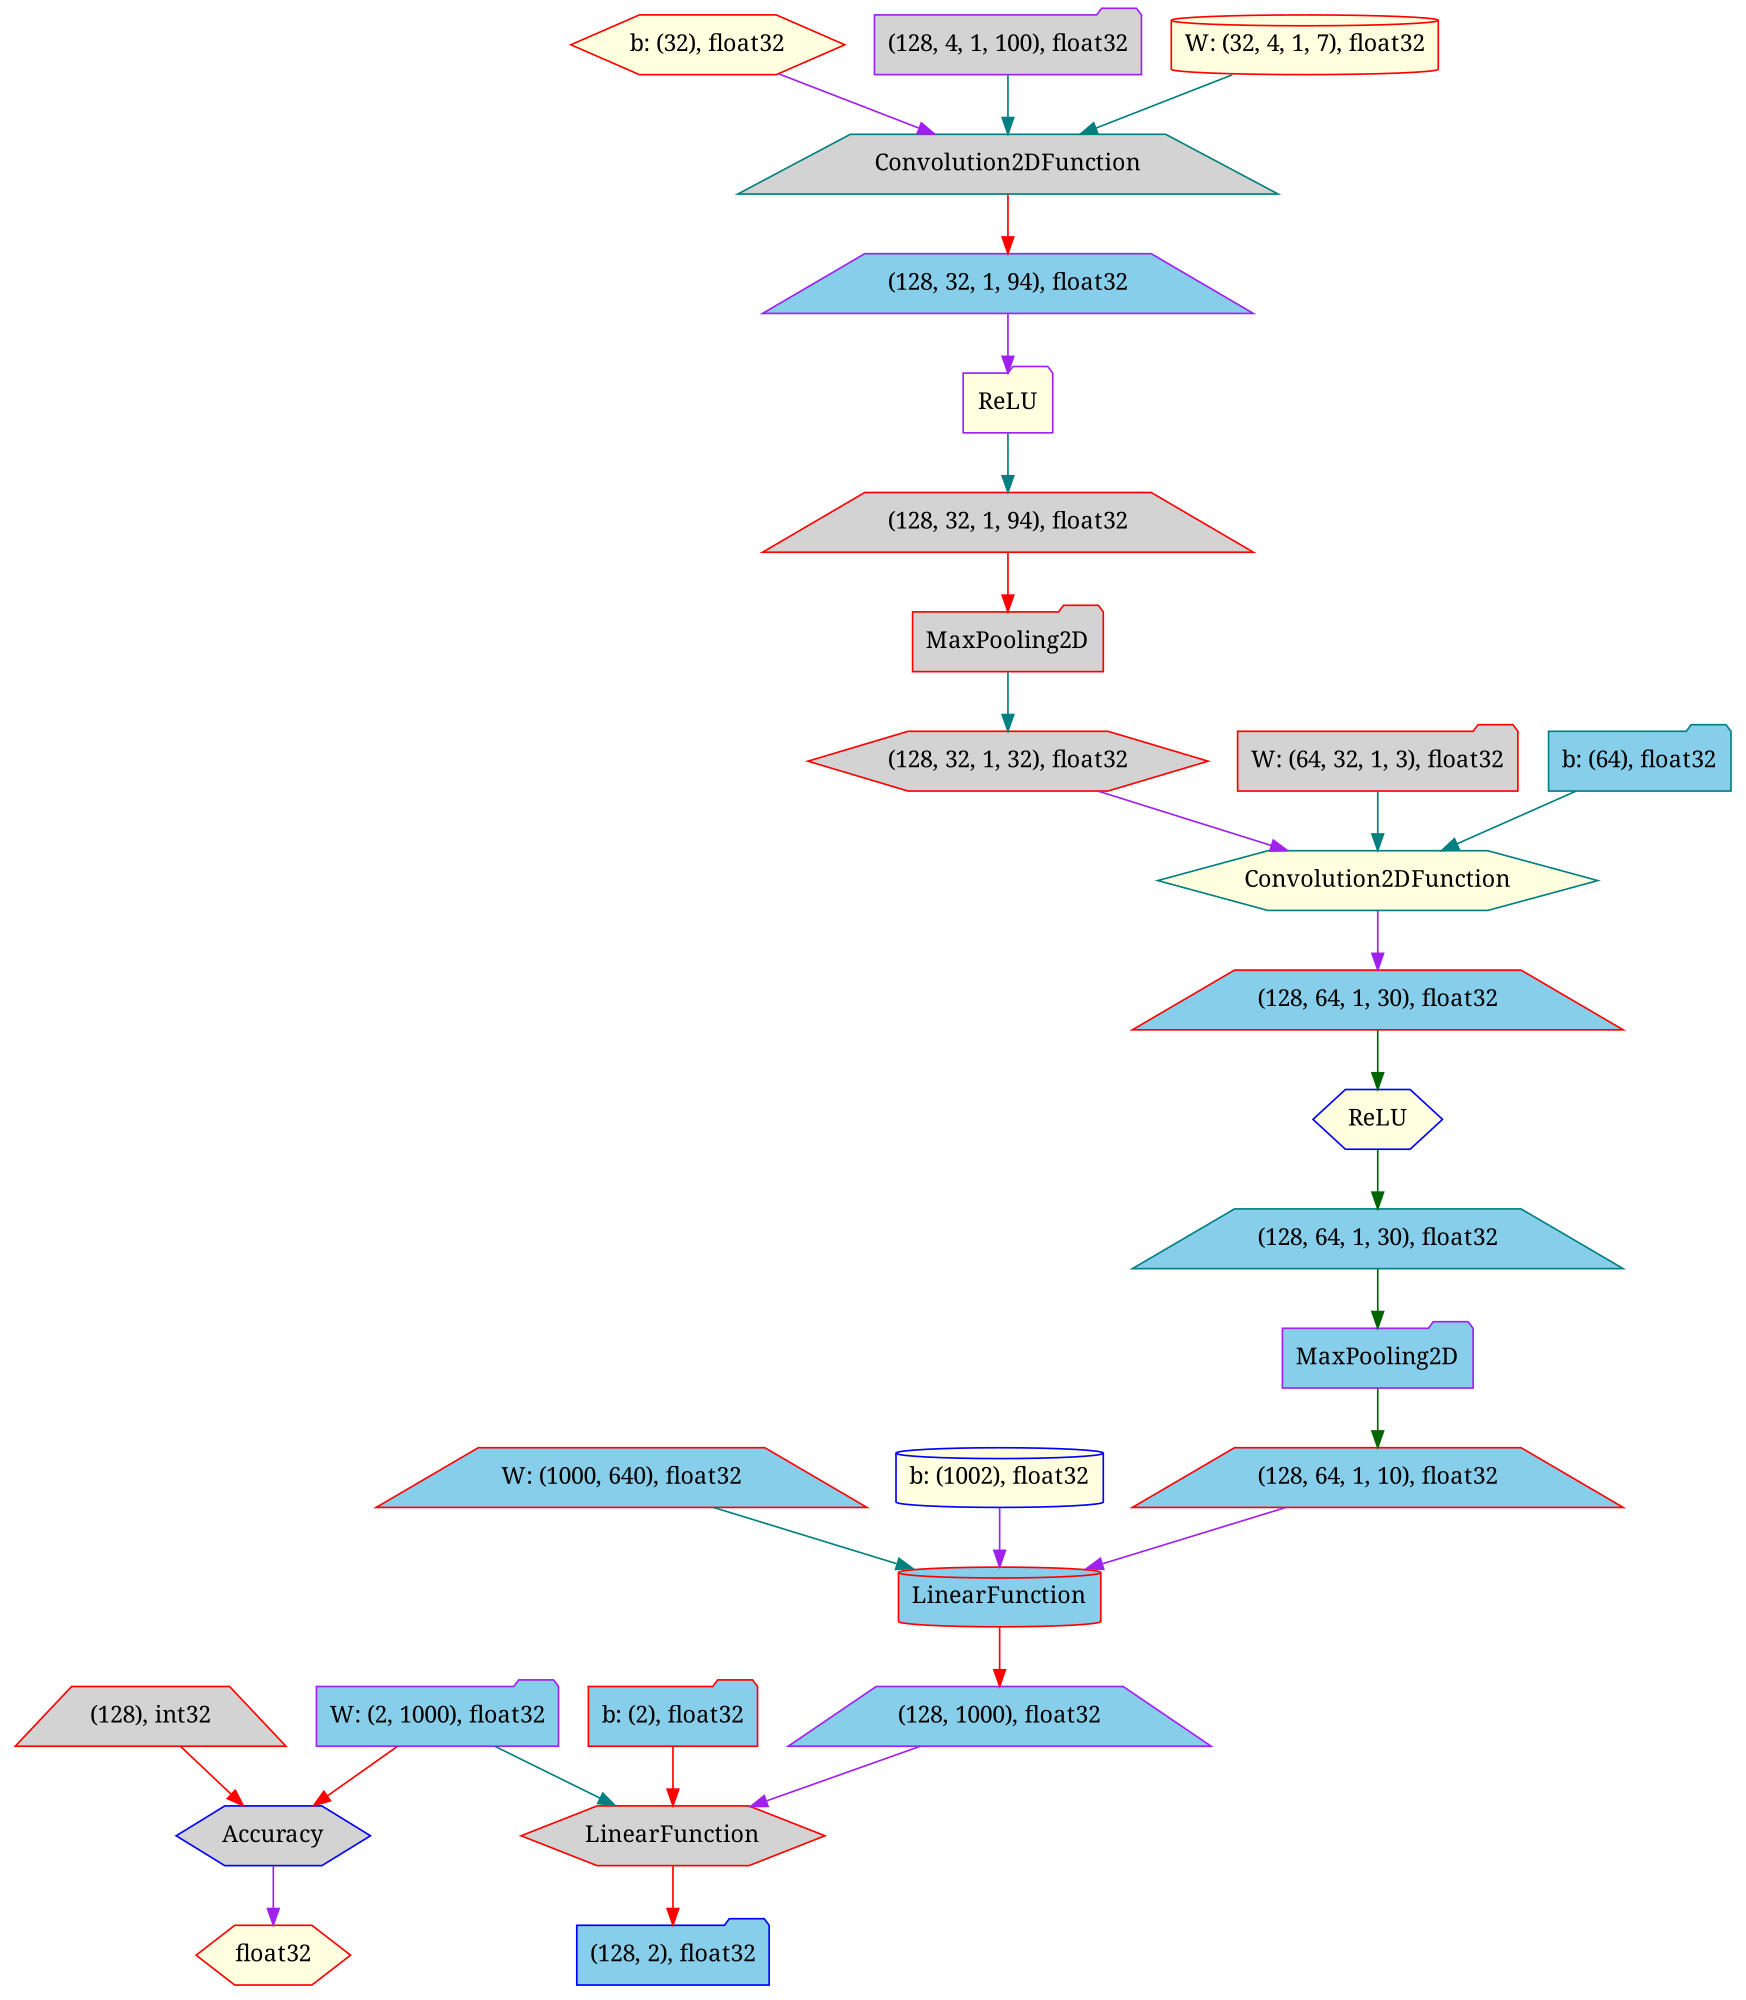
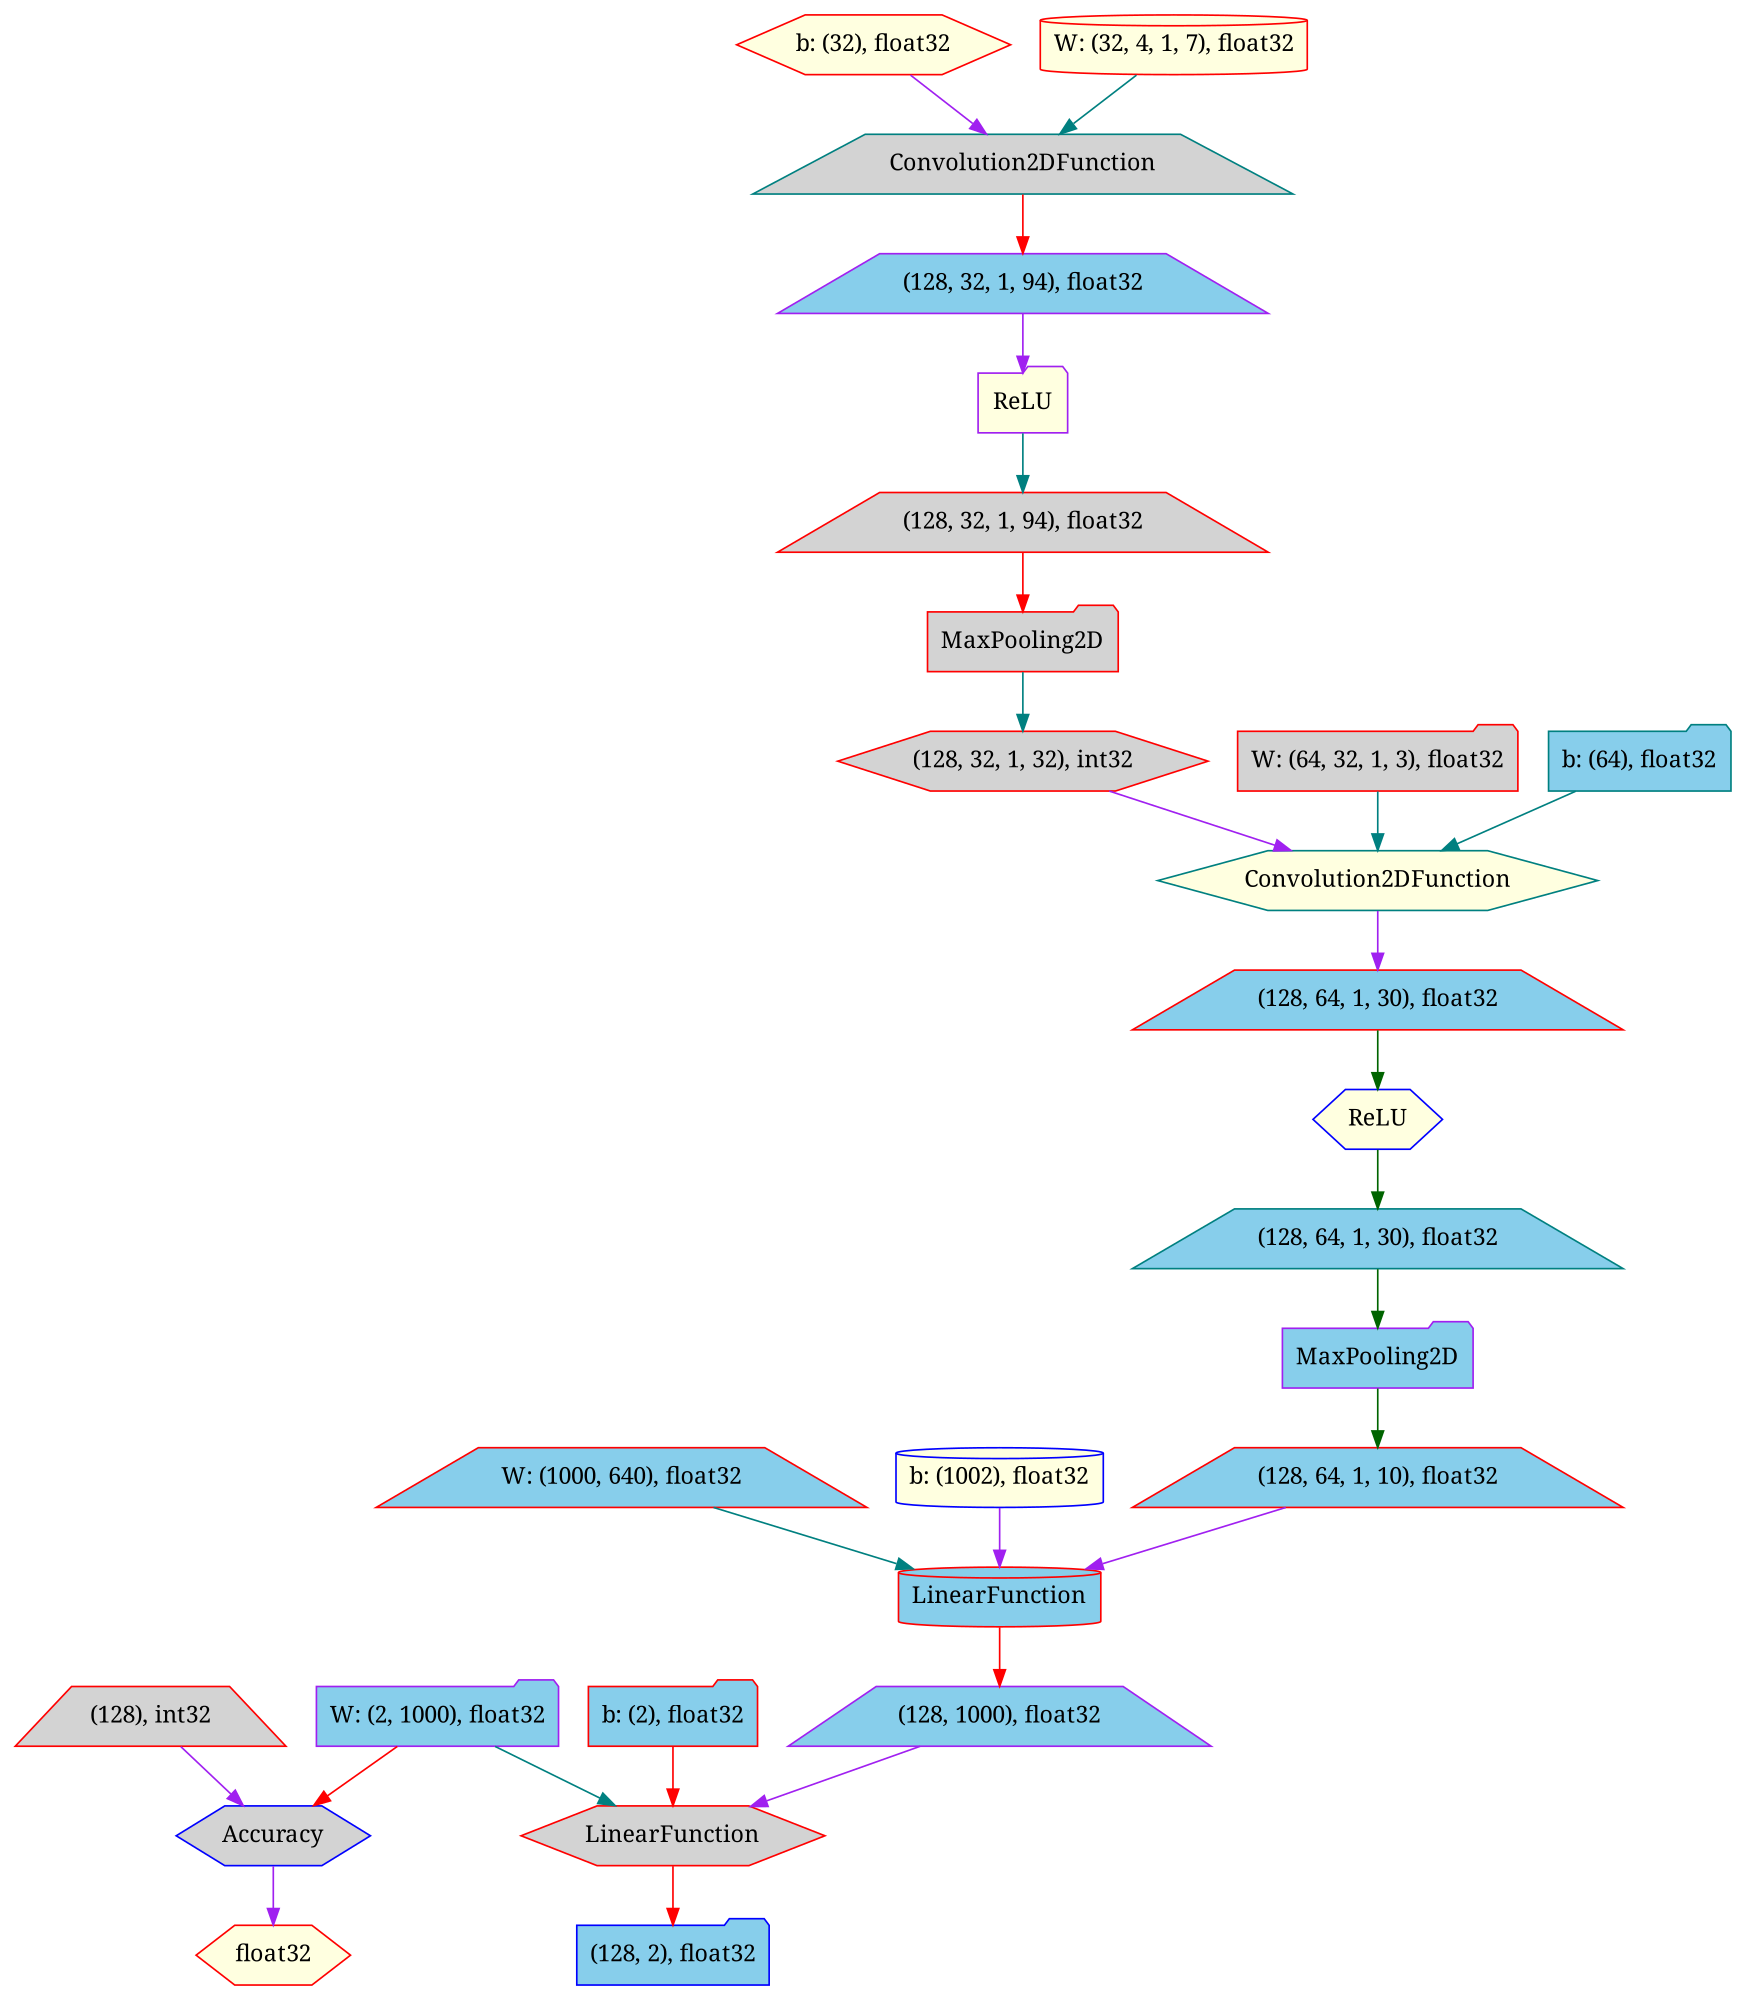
(1008, 45) -> none
(1008, 761) -> (1023, 761)
(206, 1770) -> (206, 1770)
